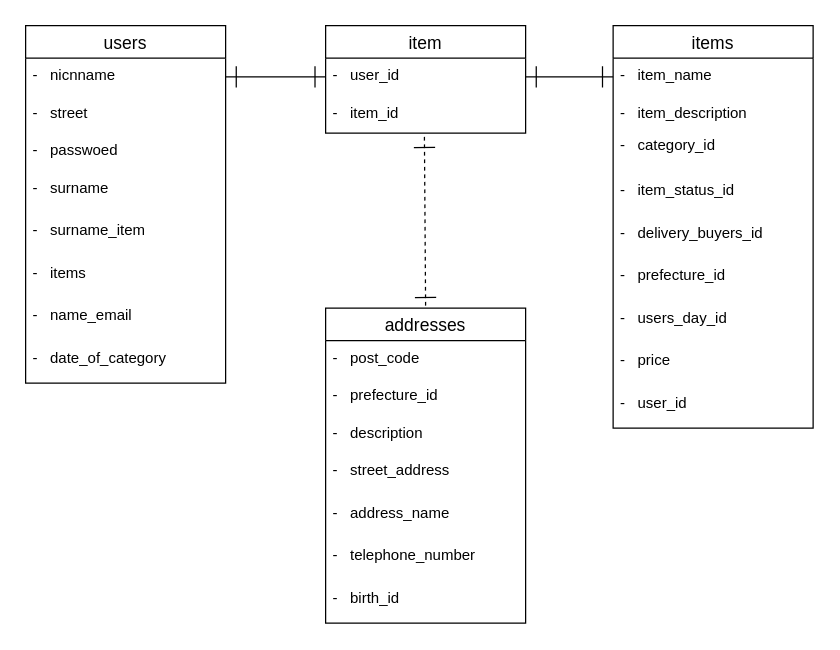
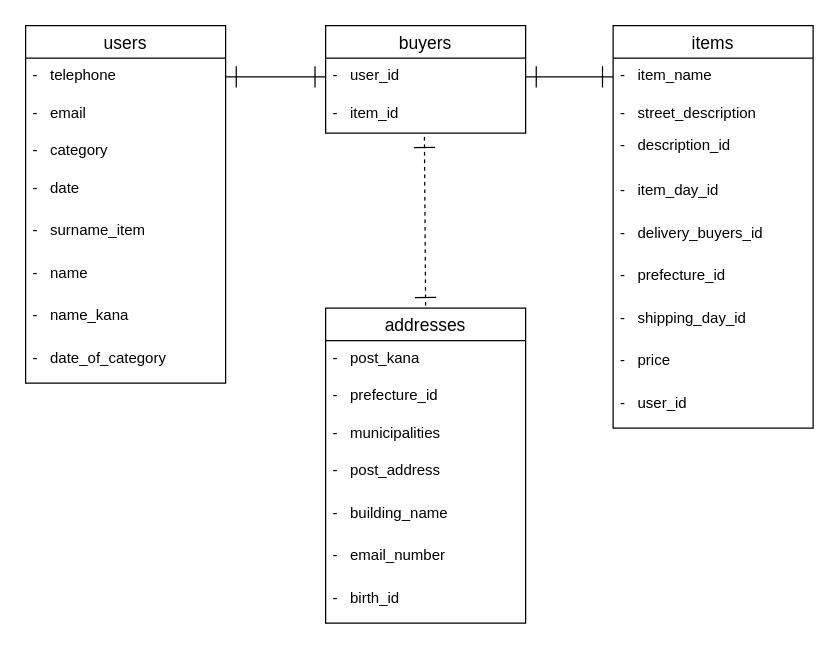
(425, 43) -> (425, 43)
(79, 75) -> (83, 75)
(73, 113) -> (64, 113)
(696, 113) -> (707, 113)
(679, 145) -> (688, 145)
(81, 150) -> (81, 150)
(77, 188) -> (64, 188)
(690, 190) -> (677, 190)
(66, 273) -> (64, 273)
(85, 315) -> (85, 315)
(683, 318) -> (692, 318)
(385, 358) -> (385, 358)
(390, 433) -> (396, 433)
(406, 470) -> (398, 470)
(398, 513) -> (396, 513)
(413, 555) -> (394, 555)
